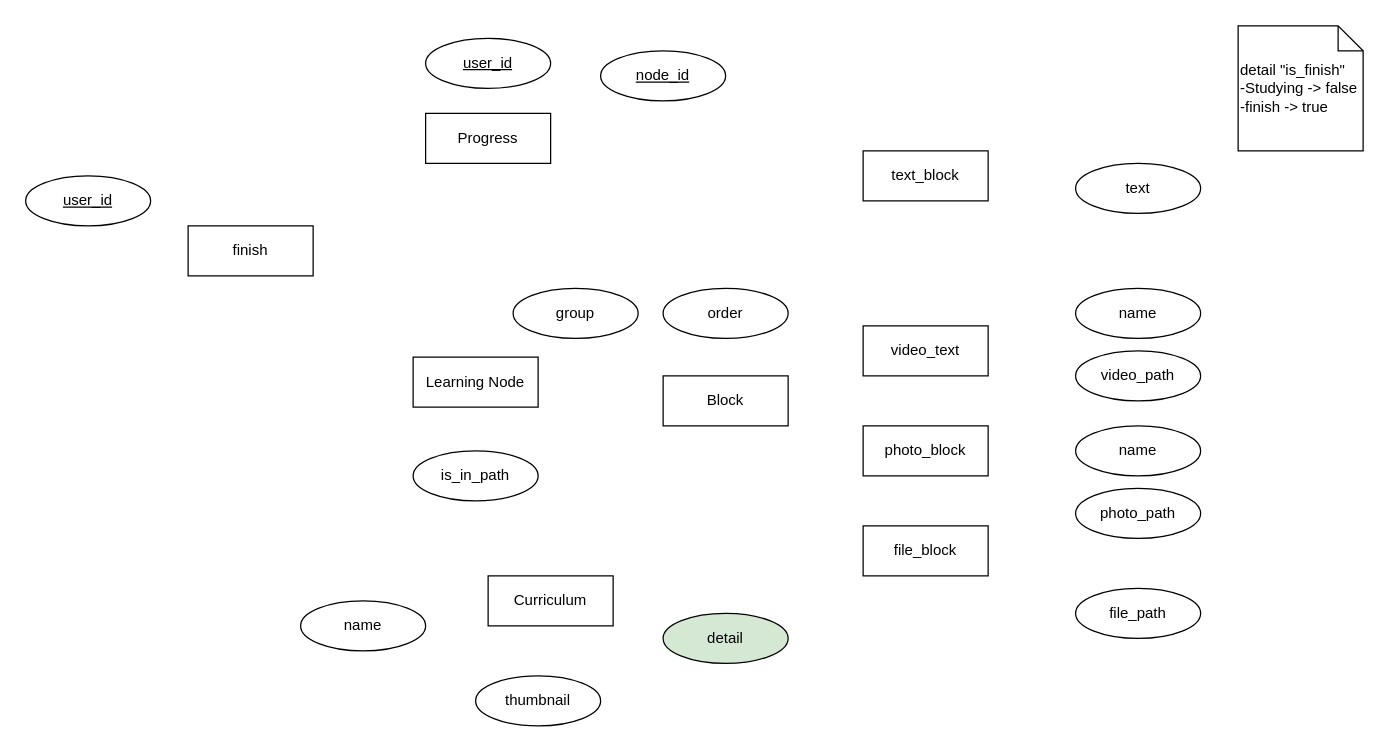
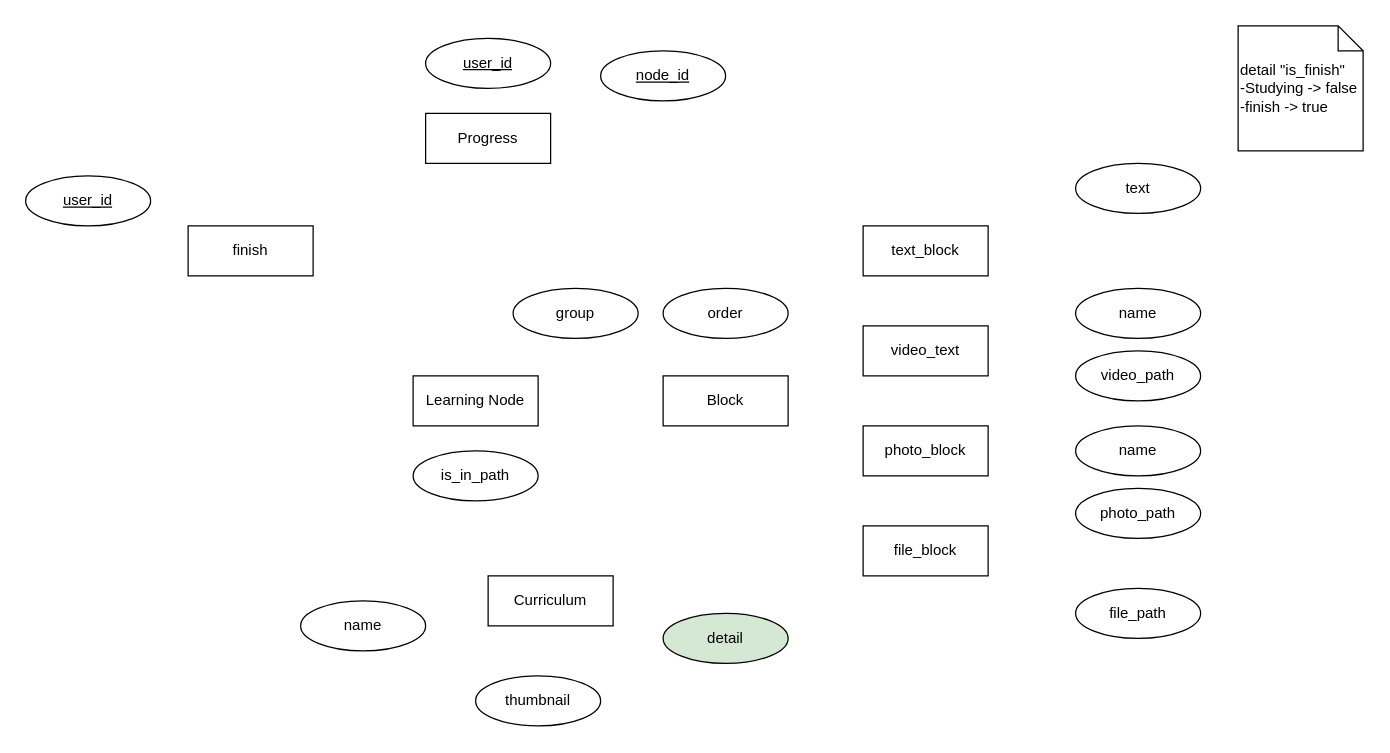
(926, 176) -> (926, 251)
(476, 382) -> (476, 401)
